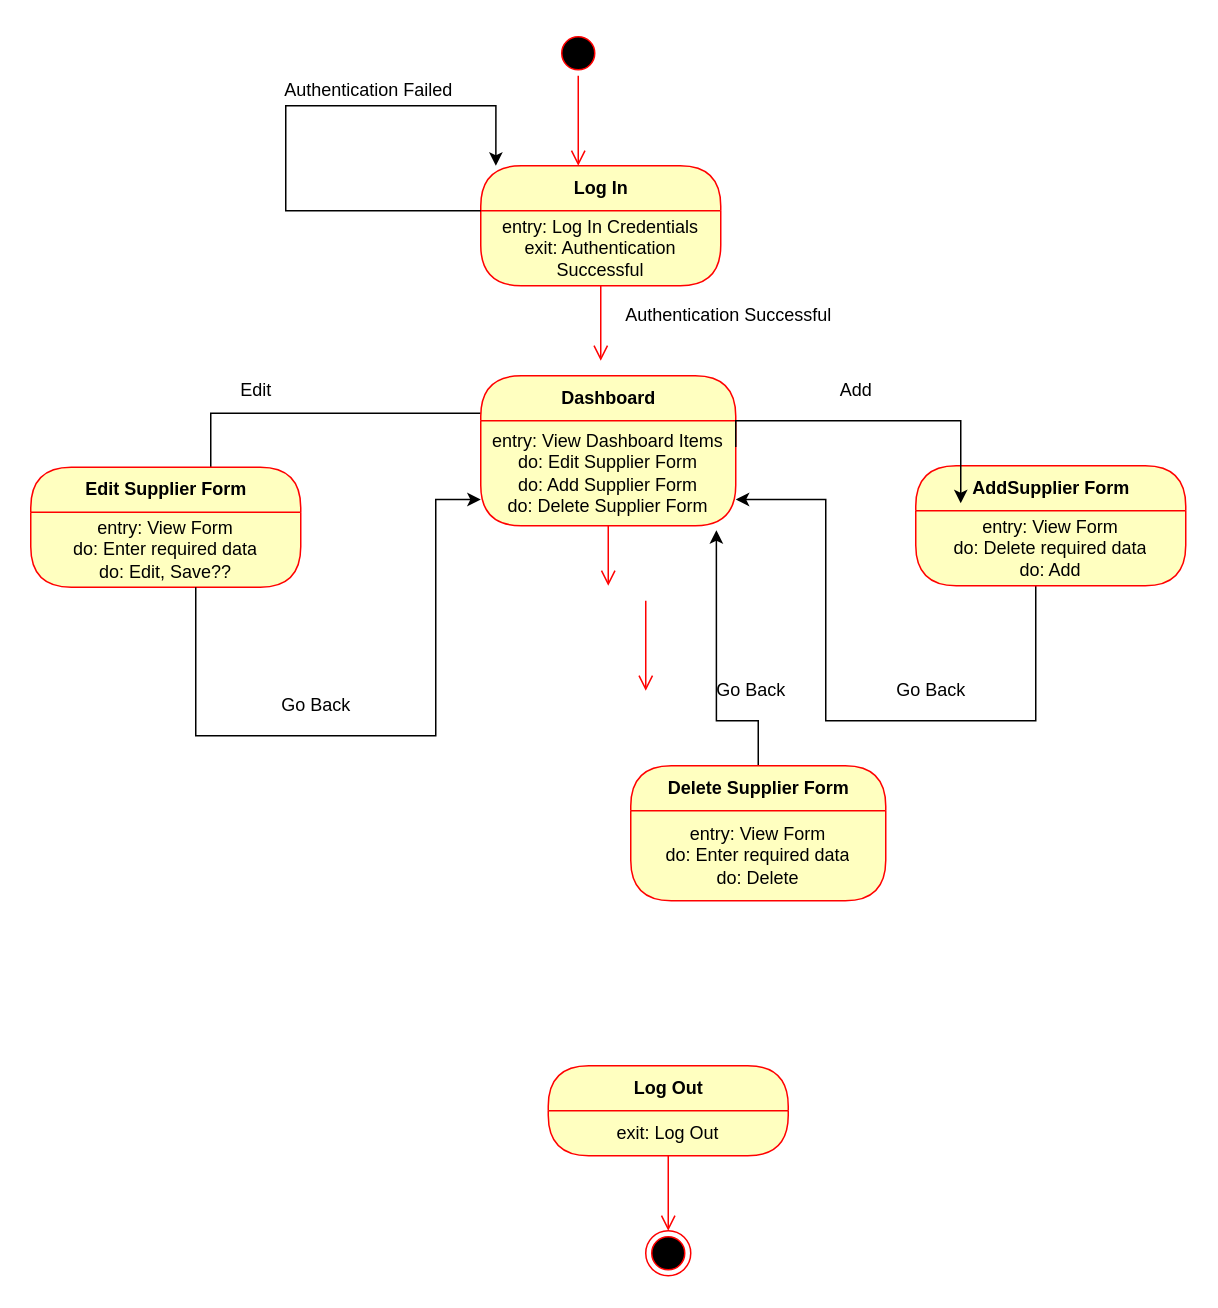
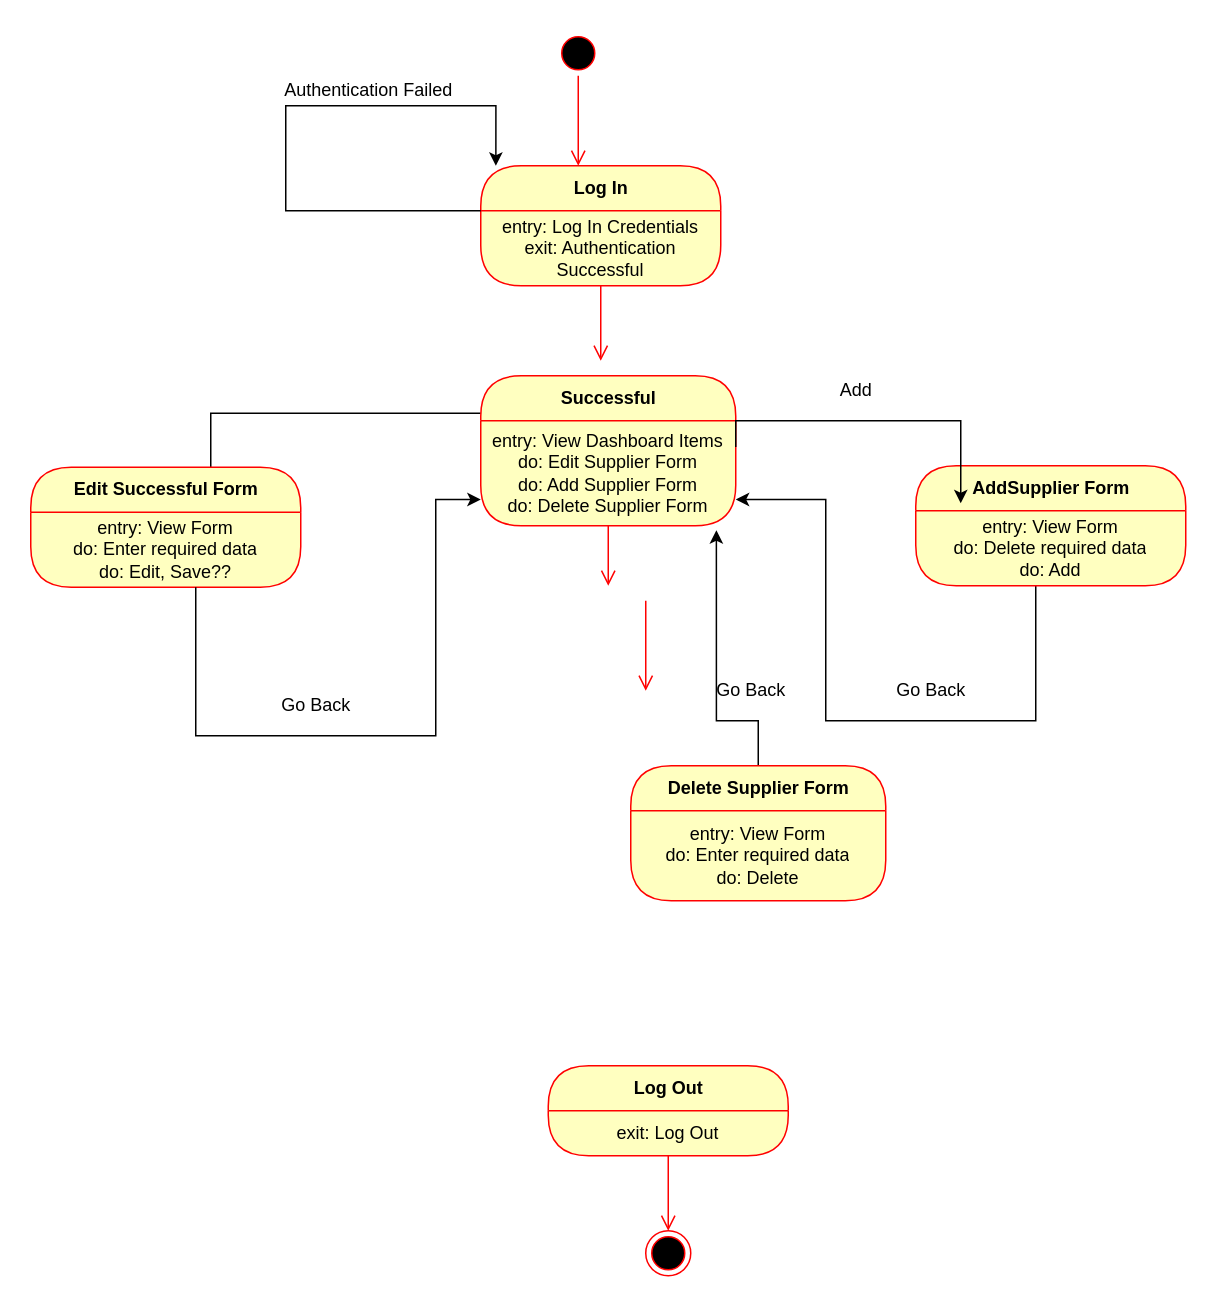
(728, 316) -> none
(256, 391) -> none
(609, 398) -> (609, 398)
(167, 490) -> (167, 490)
